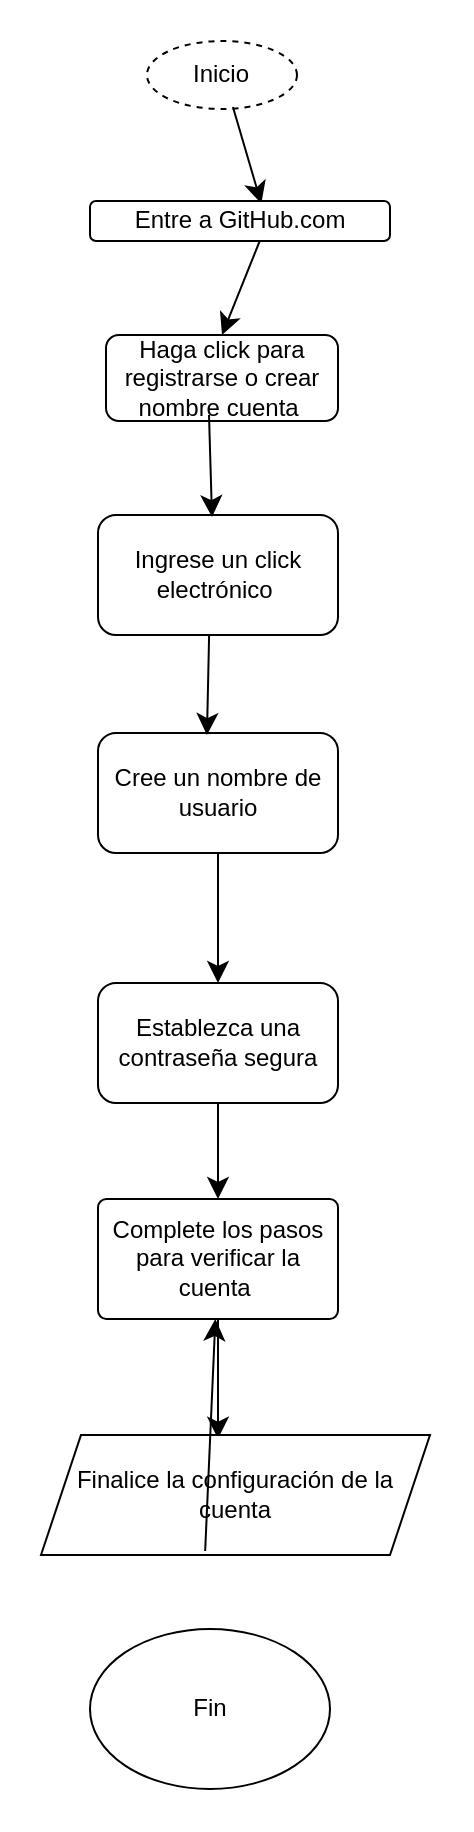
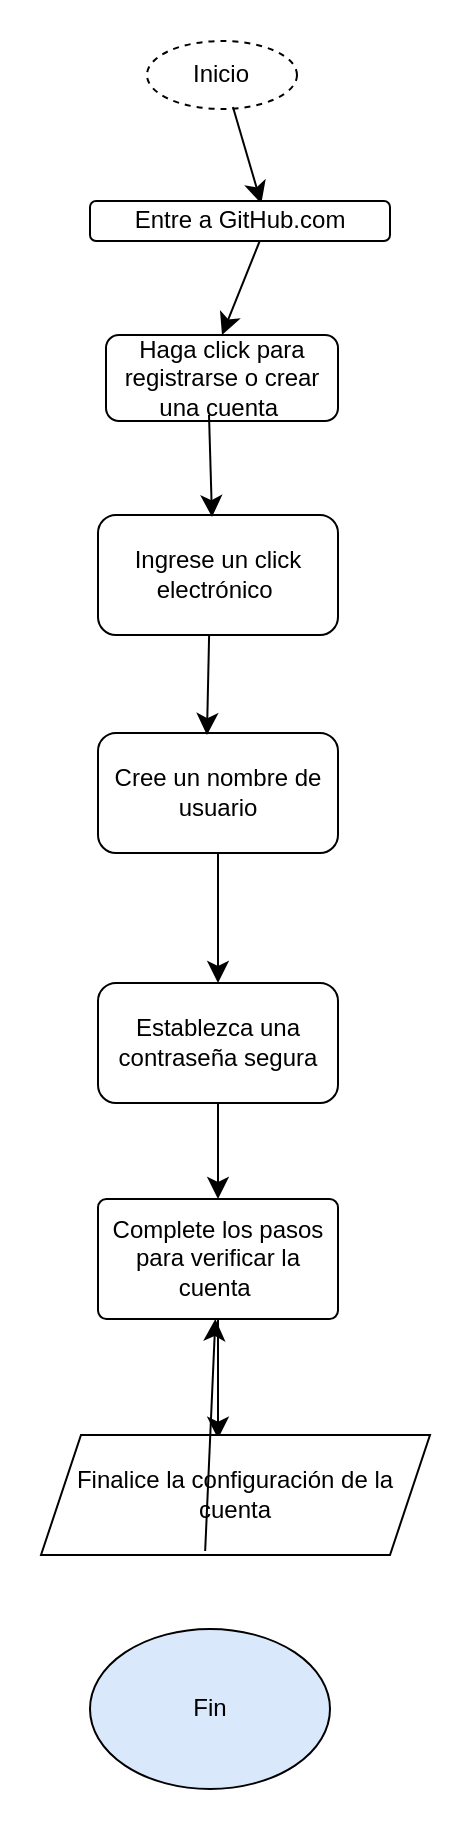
(223, 379) -> (223, 379)
(210, 1709) -> (210, 1709)
